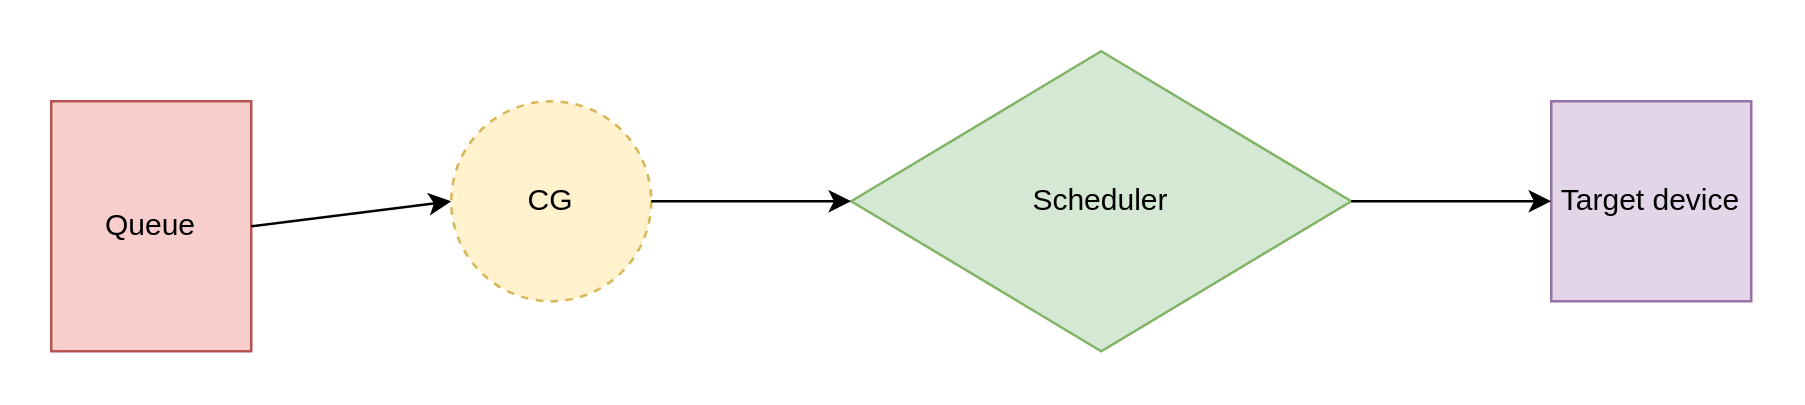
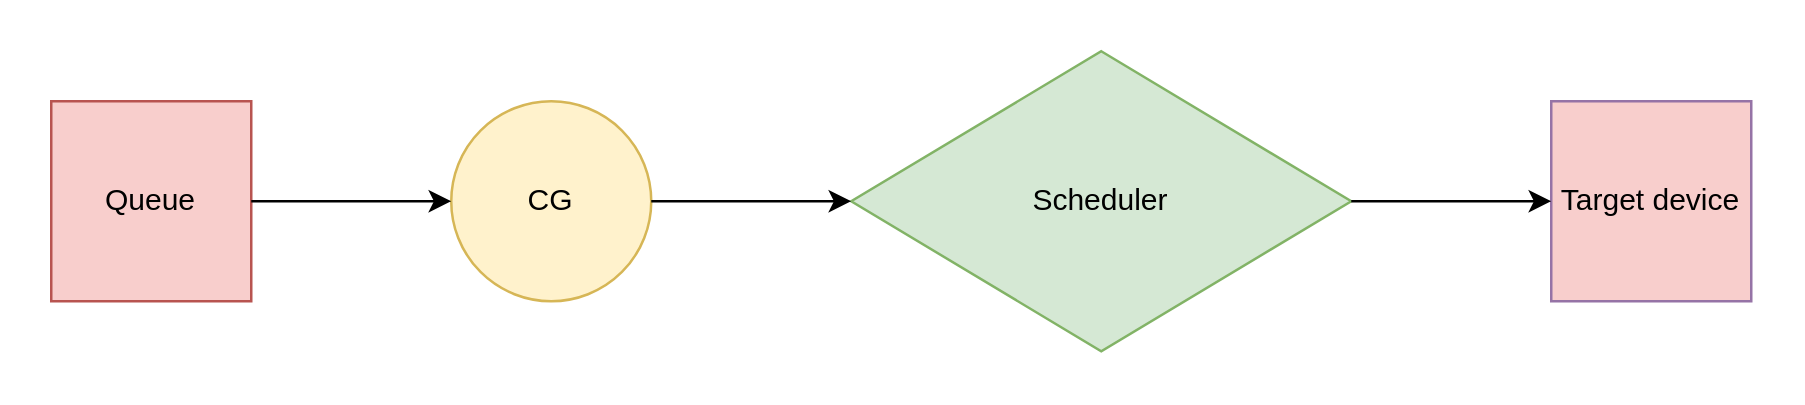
(551, 201) -> (551, 201)
(1651, 201) -> (1651, 201)
(151, 226) -> (151, 201)
